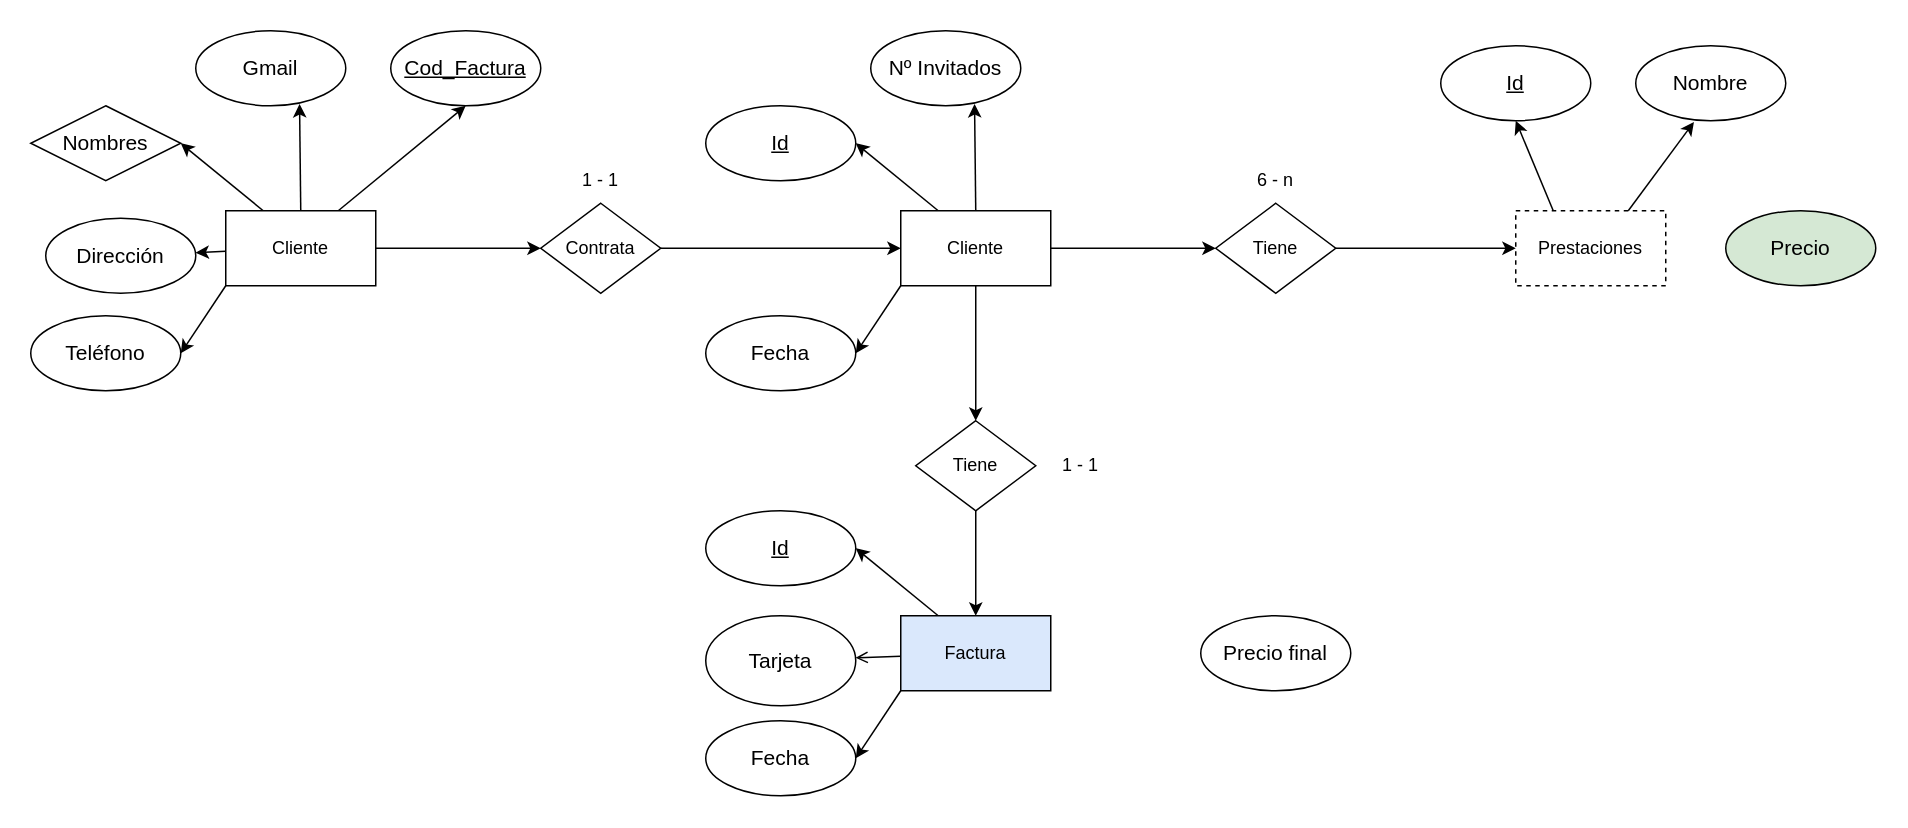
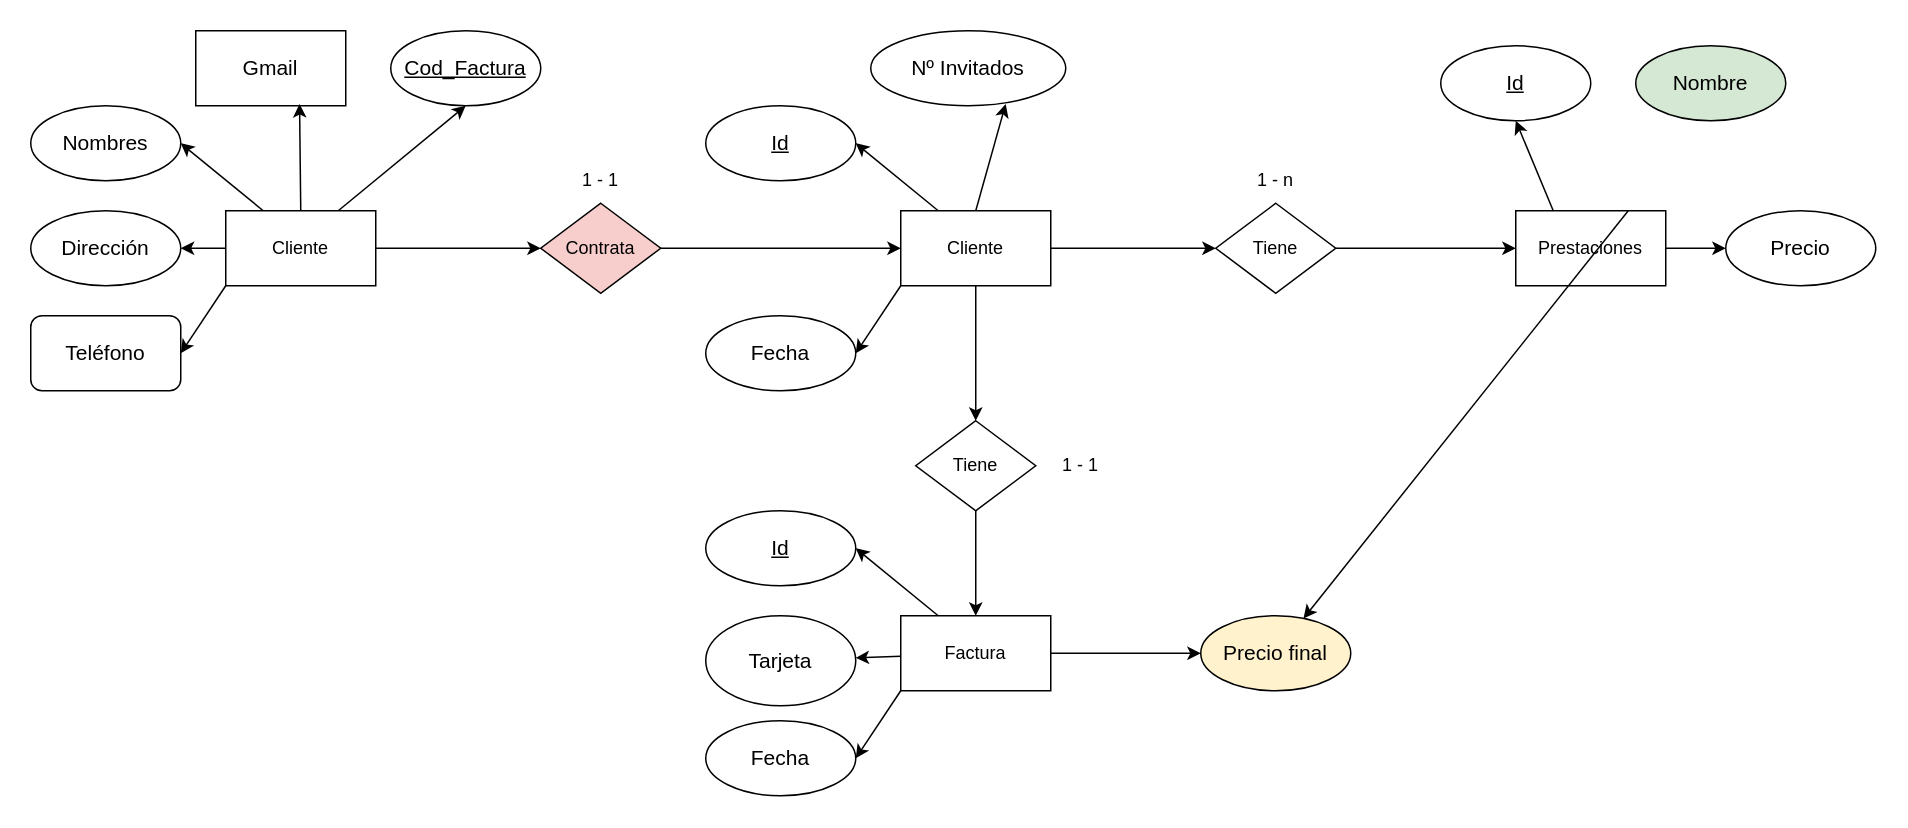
(271, 68) -> (271, 68)
(946, 68) -> (968, 68)
(1711, 83) -> (1711, 83)
(106, 143) -> (106, 143)
(1658, 170) -> (1469, 410)
(1276, 181) -> (1276, 181)
(601, 248) -> (601, 248)
(1591, 248) -> (1591, 248)
none -> (1691, 248)
(1801, 248) -> (1801, 248)
(121, 256) -> (106, 248)
(106, 353) -> (106, 353)
(976, 653) -> (976, 653)
none -> (1121, 653)
(1276, 653) -> (1276, 653)
(864, 658) -> (867, 657)
